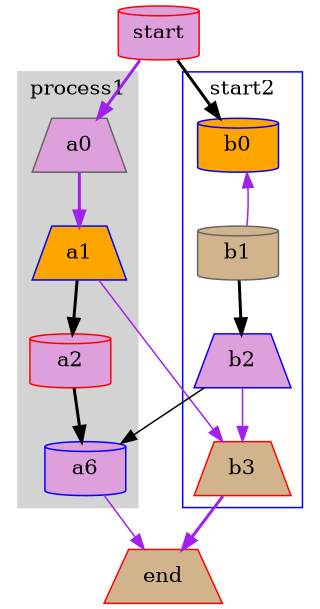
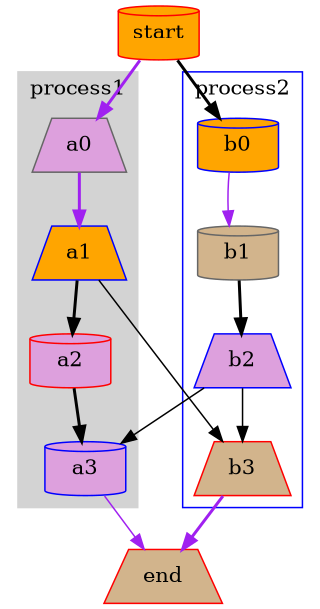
(159, 33) -> (159, 33)
(243, 89) -> (243, 89)
(248, 207) -> (228, 192)
(156, 355) -> (156, 355)
(243, 407) -> (243, 407)
(85, 469) -> (85, 469)
